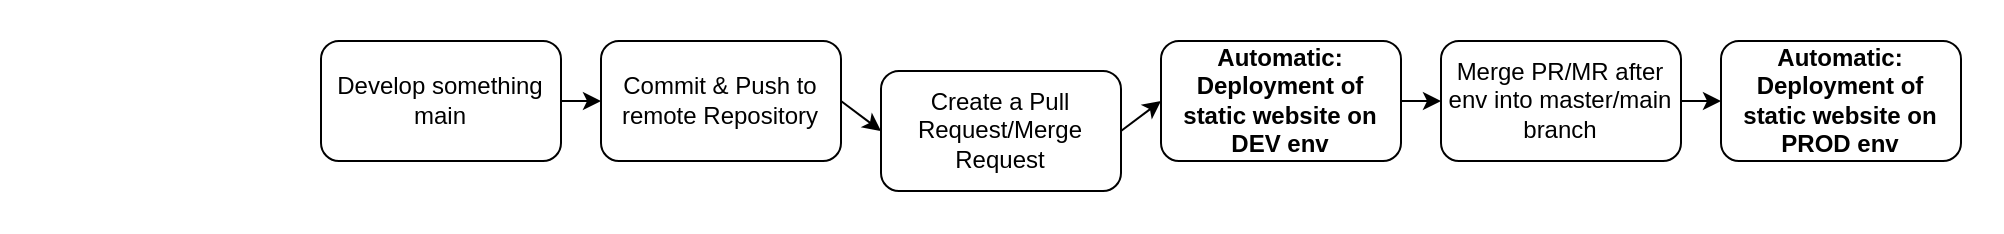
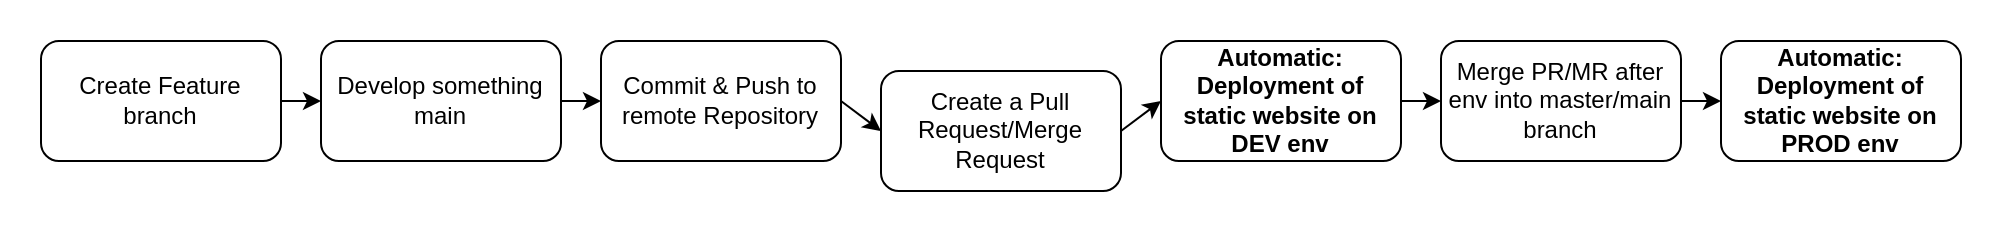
none -> (161, 101)
none -> (294, 101)
